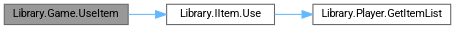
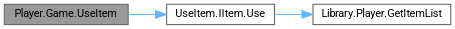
(66, 14) -> (66, 14)
(221, 14) -> (221, 14)
